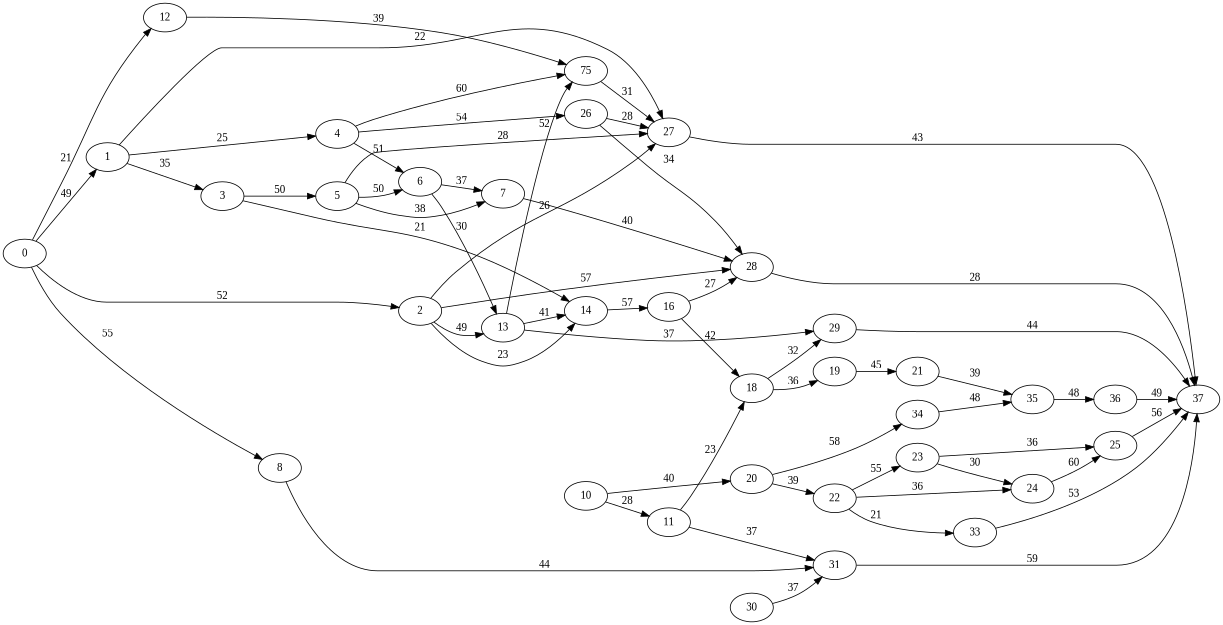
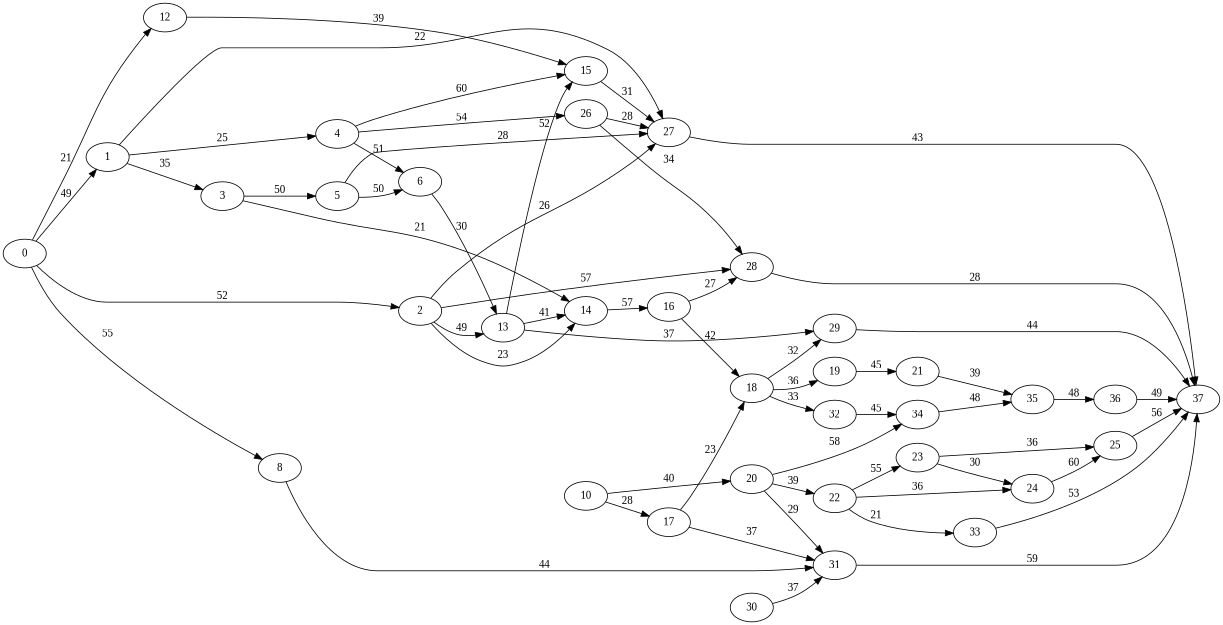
(586, 71) -> (586, 71)
(503, 194) -> none
none -> (835, 415)
none -> (791, 519)
(669, 522) -> (669, 522)
